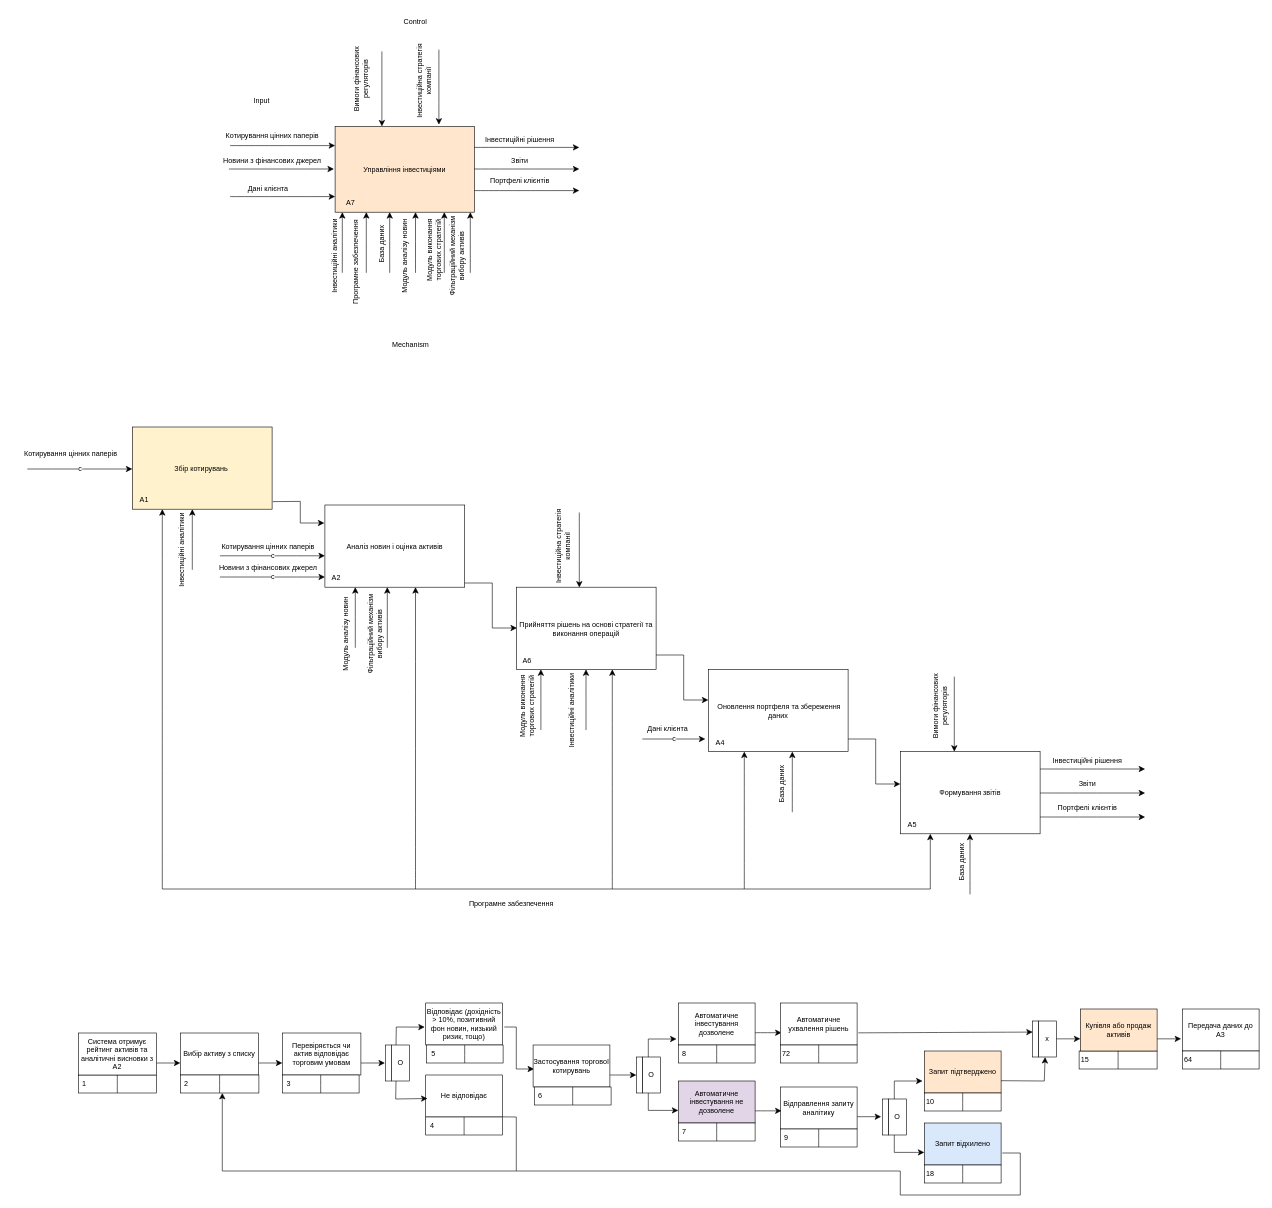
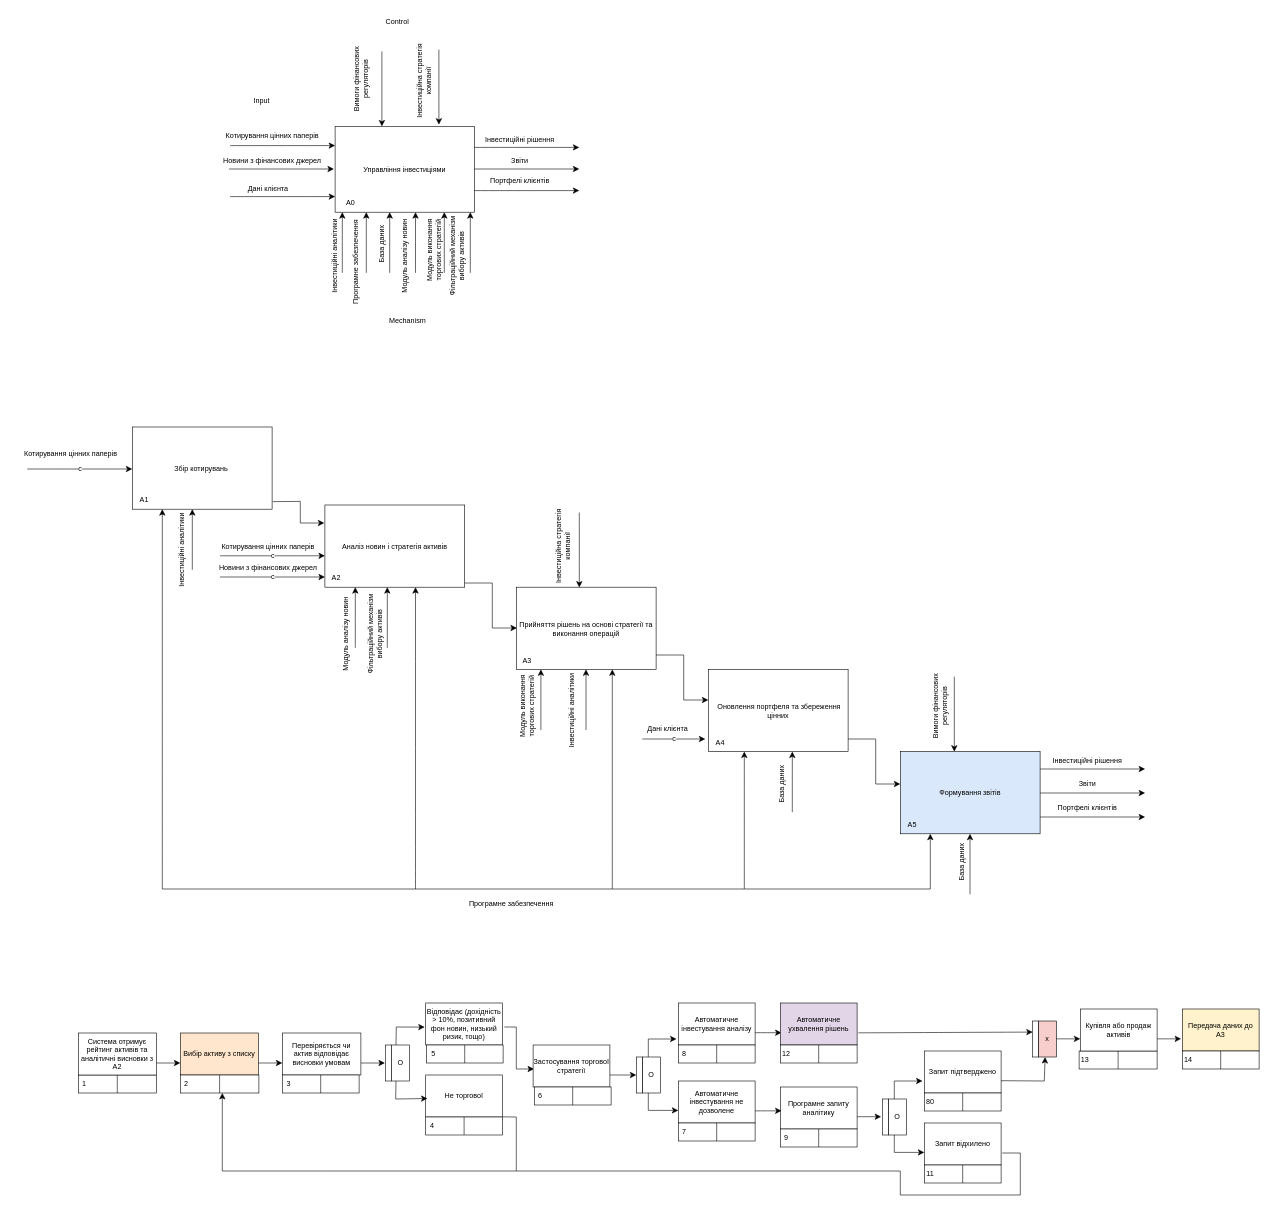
(416, 21) -> (398, 21)
(405, 169) -> (405, 169)
(351, 203) -> (351, 203)
(411, 345) -> (408, 321)
(202, 468) -> (202, 468)
(395, 546) -> (395, 546)
(527, 660) -> (527, 660)
(778, 711) -> (778, 711)
(970, 793) -> (970, 793)
(717, 1024) -> (717, 1024)
(819, 1024) -> (819, 1024)
(1119, 1030) -> (1119, 1030)
(1221, 1030) -> (1221, 1030)
(1047, 1039) -> (1047, 1039)
(219, 1054) -> (219, 1054)
(322, 1054) -> (322, 1054)
(786, 1054) -> (786, 1054)
(1085, 1060) -> (1085, 1060)
(1188, 1060) -> (1188, 1060)
(572, 1066) -> (572, 1066)
(963, 1072) -> (963, 1072)
(464, 1096) -> (464, 1096)
(717, 1102) -> (717, 1102)
(930, 1102) -> (930, 1102)
(819, 1108) -> (819, 1108)
(963, 1144) -> (963, 1144)
(930, 1174) -> (930, 1174)
